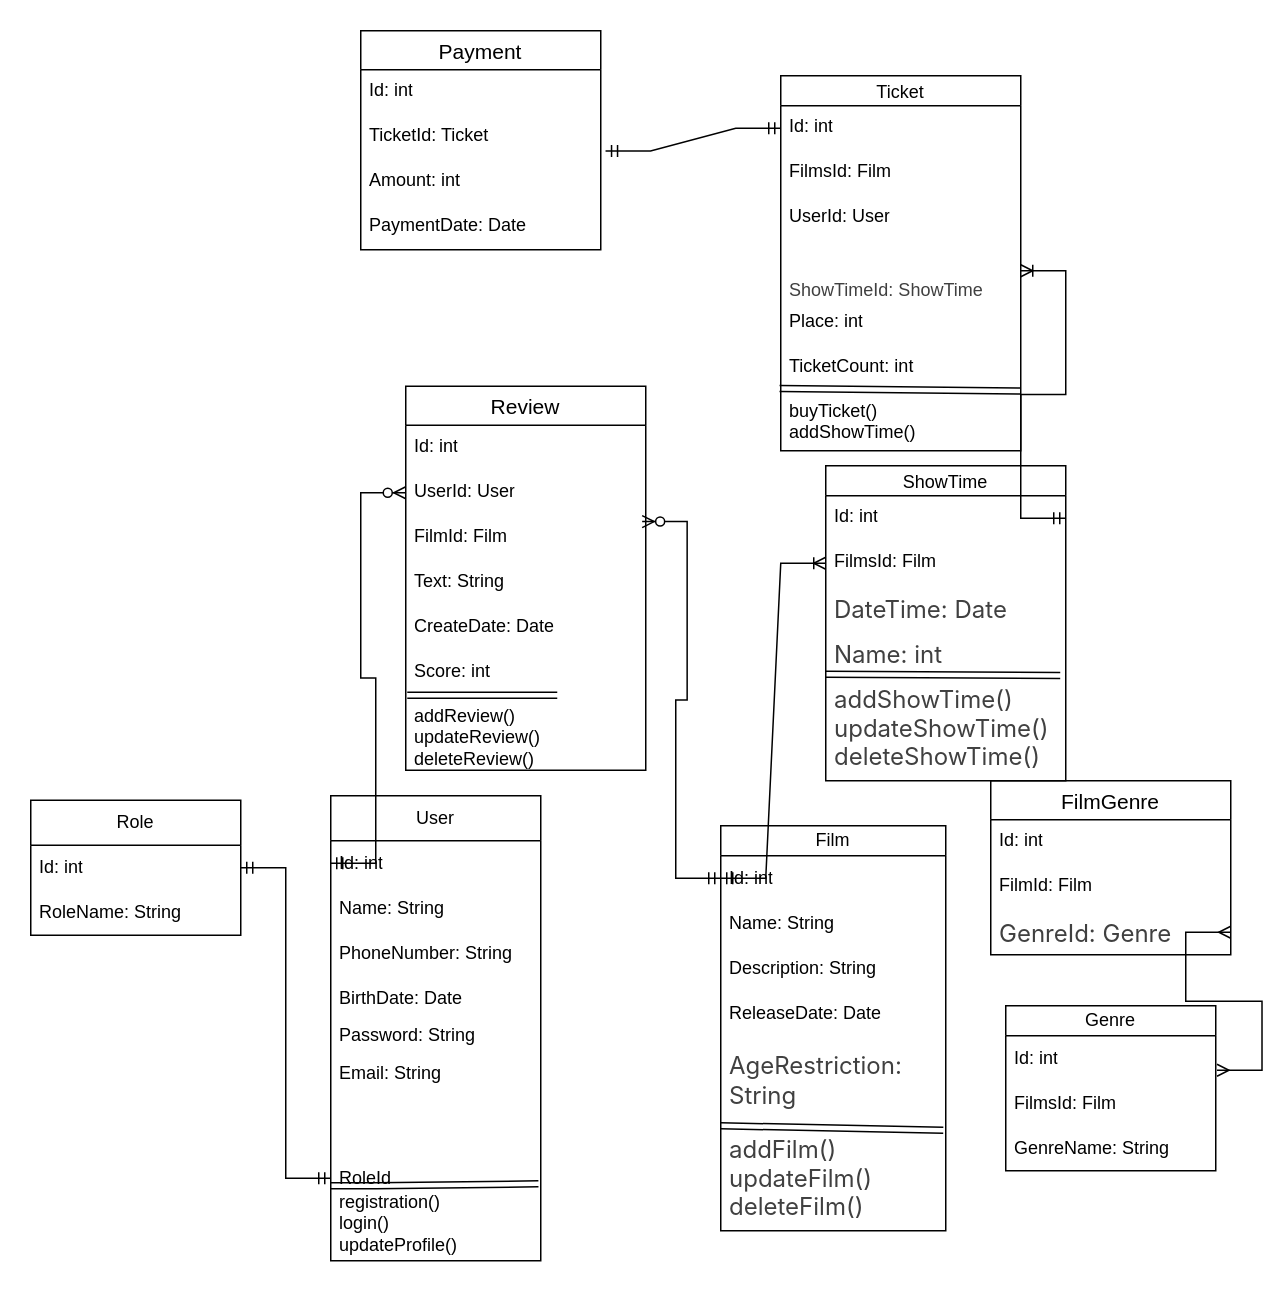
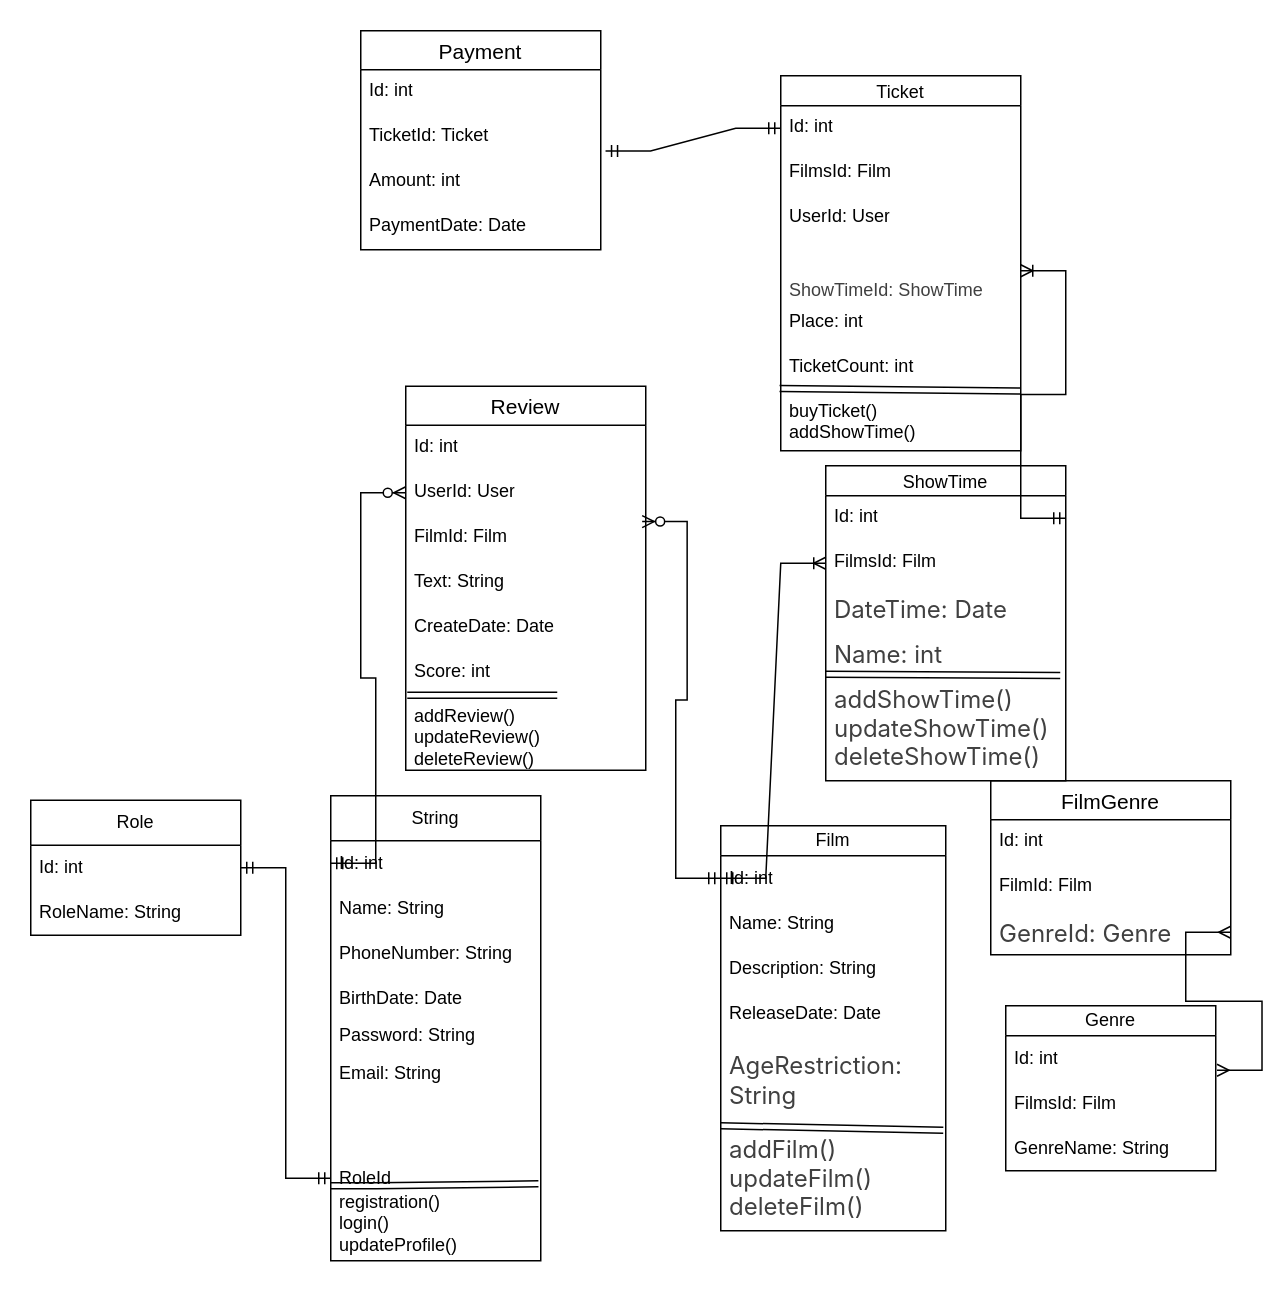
(436, 818) -> (436, 818)
